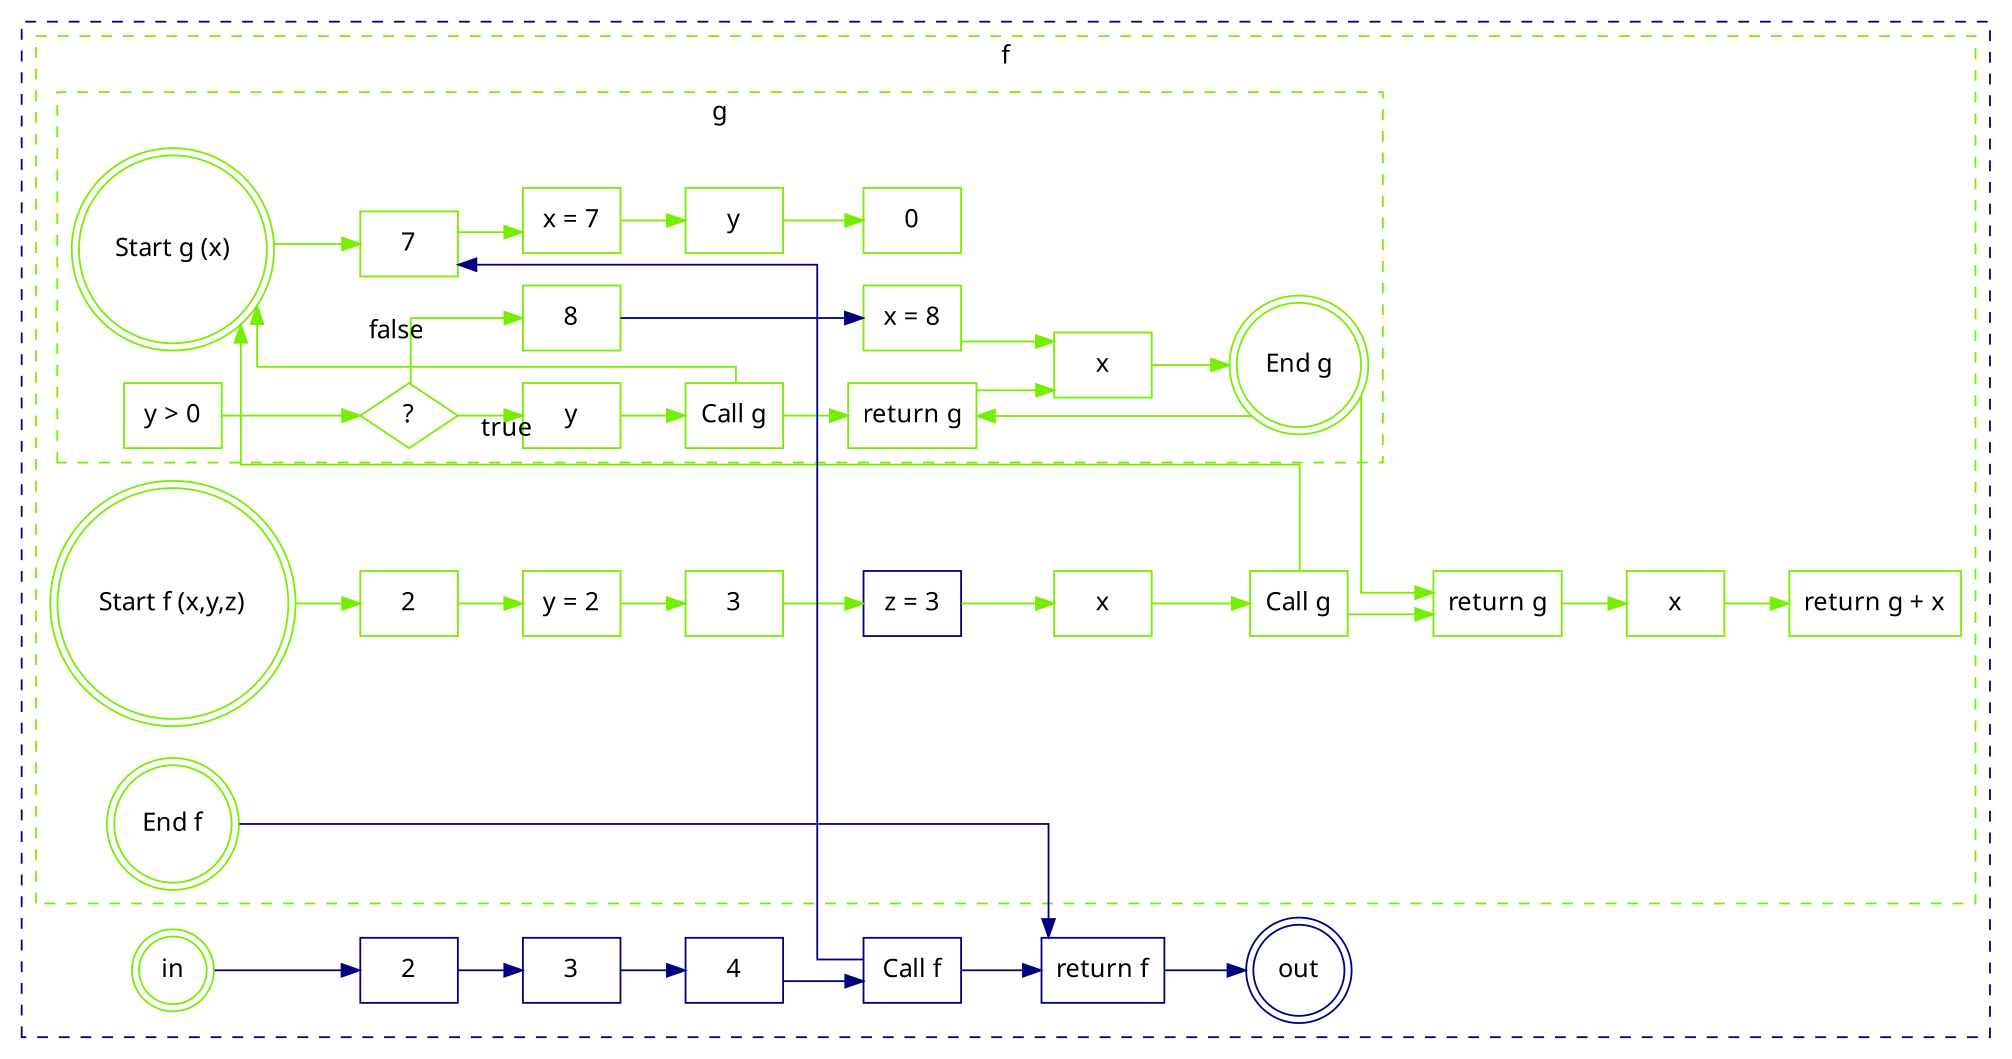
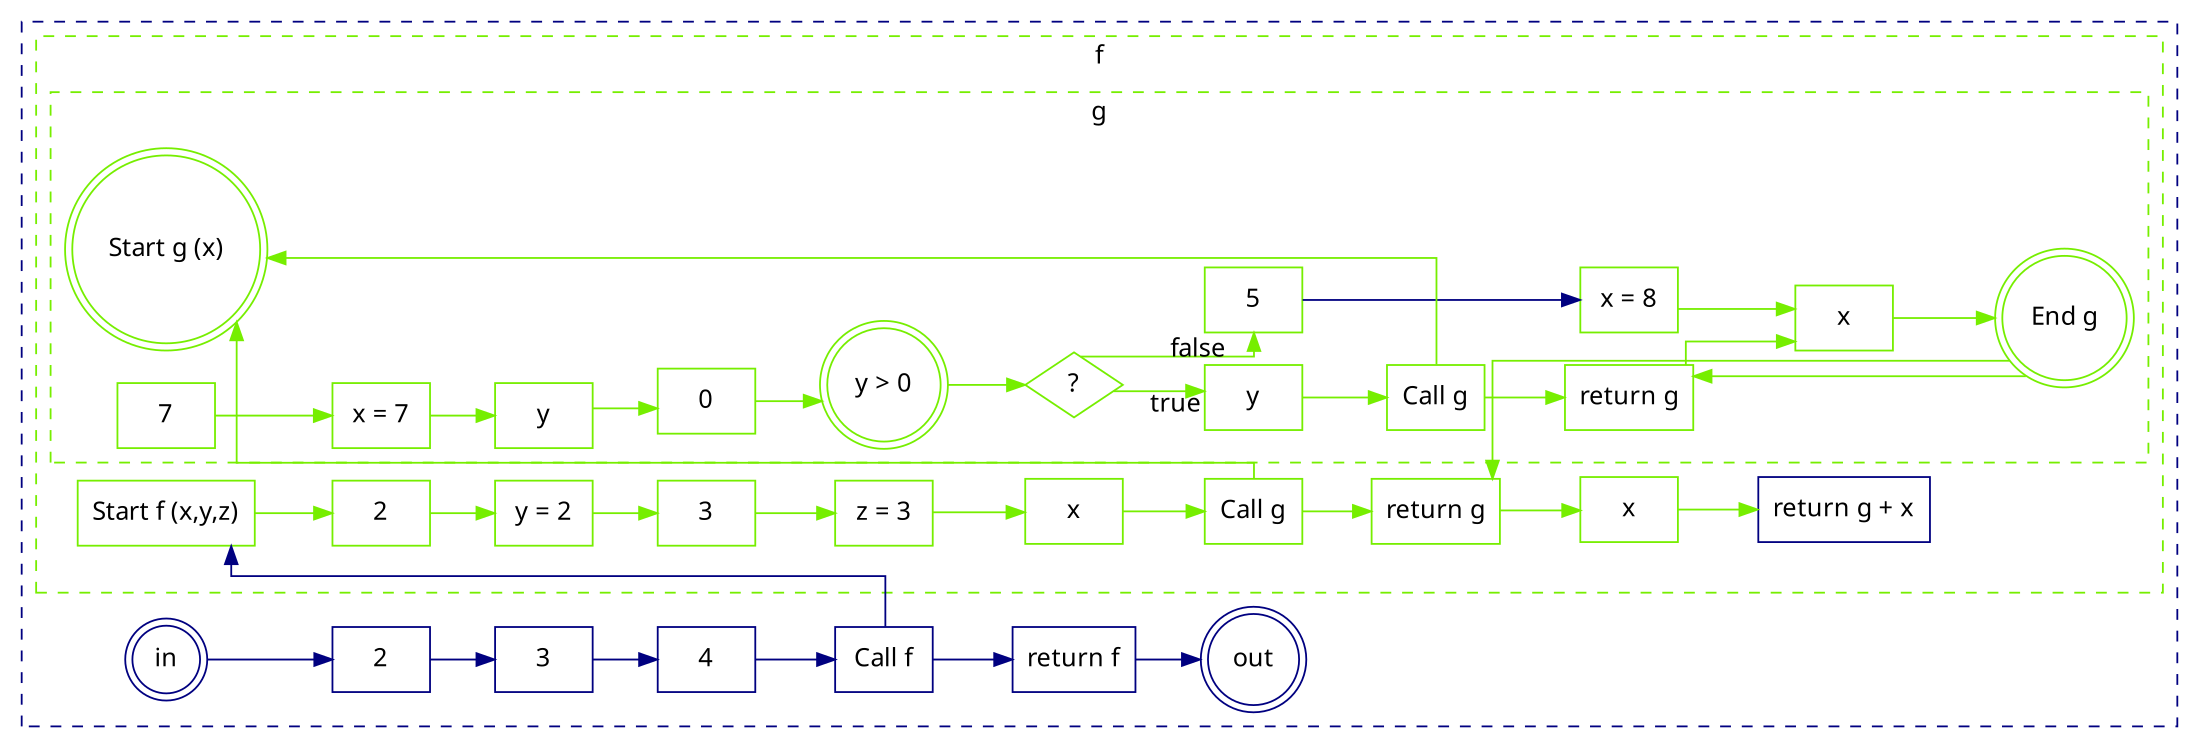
(308, 244) -> none
(572, 318) -> (1254, 300)
none -> (780, 401)
(173, 416) -> (884, 385)
(817, 492) -> (578, 576)
(173, 604) -> (166, 513)
(912, 604) -> (884, 513)
(1875, 604) -> (1844, 510)
(173, 824) -> none
(173, 970) -> (166, 660)
